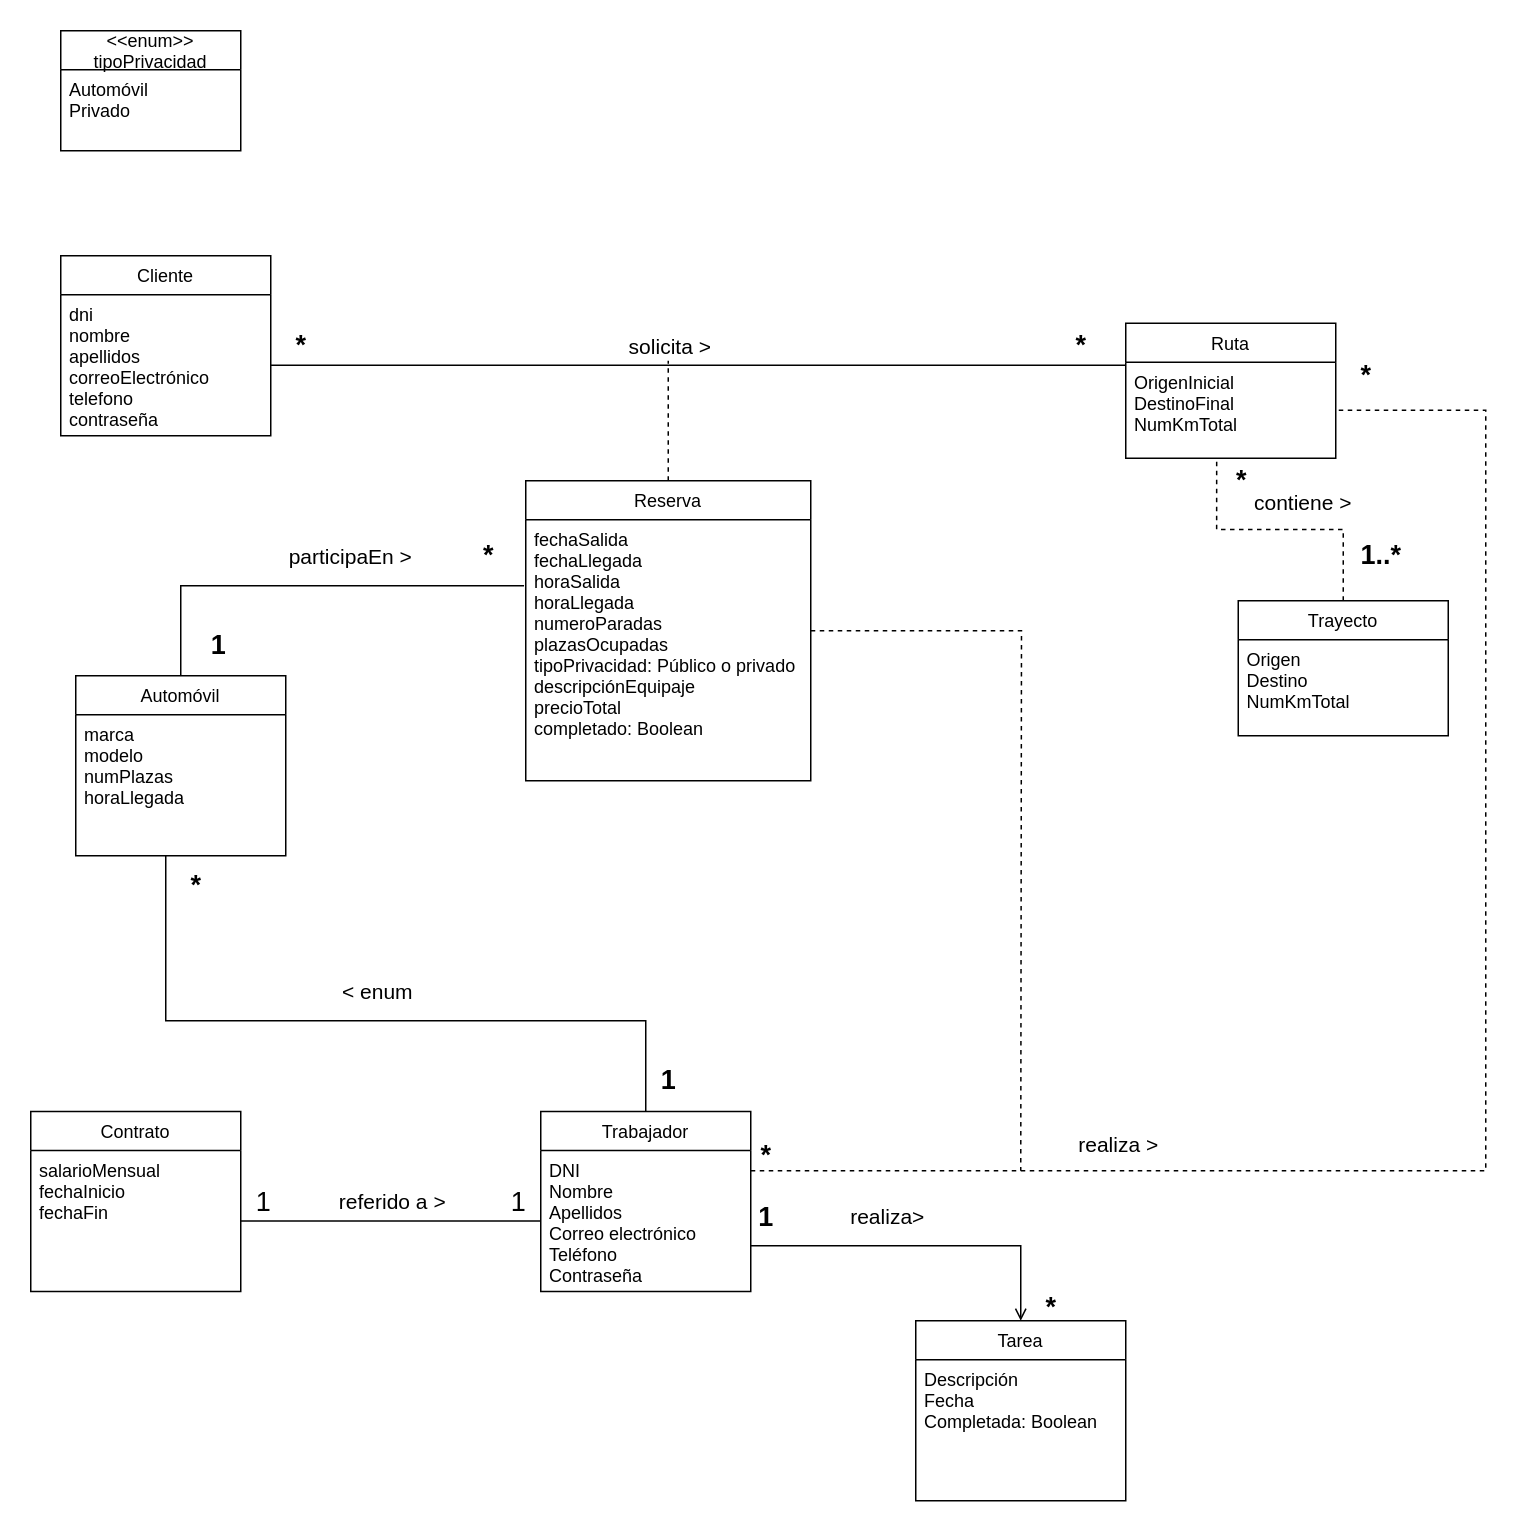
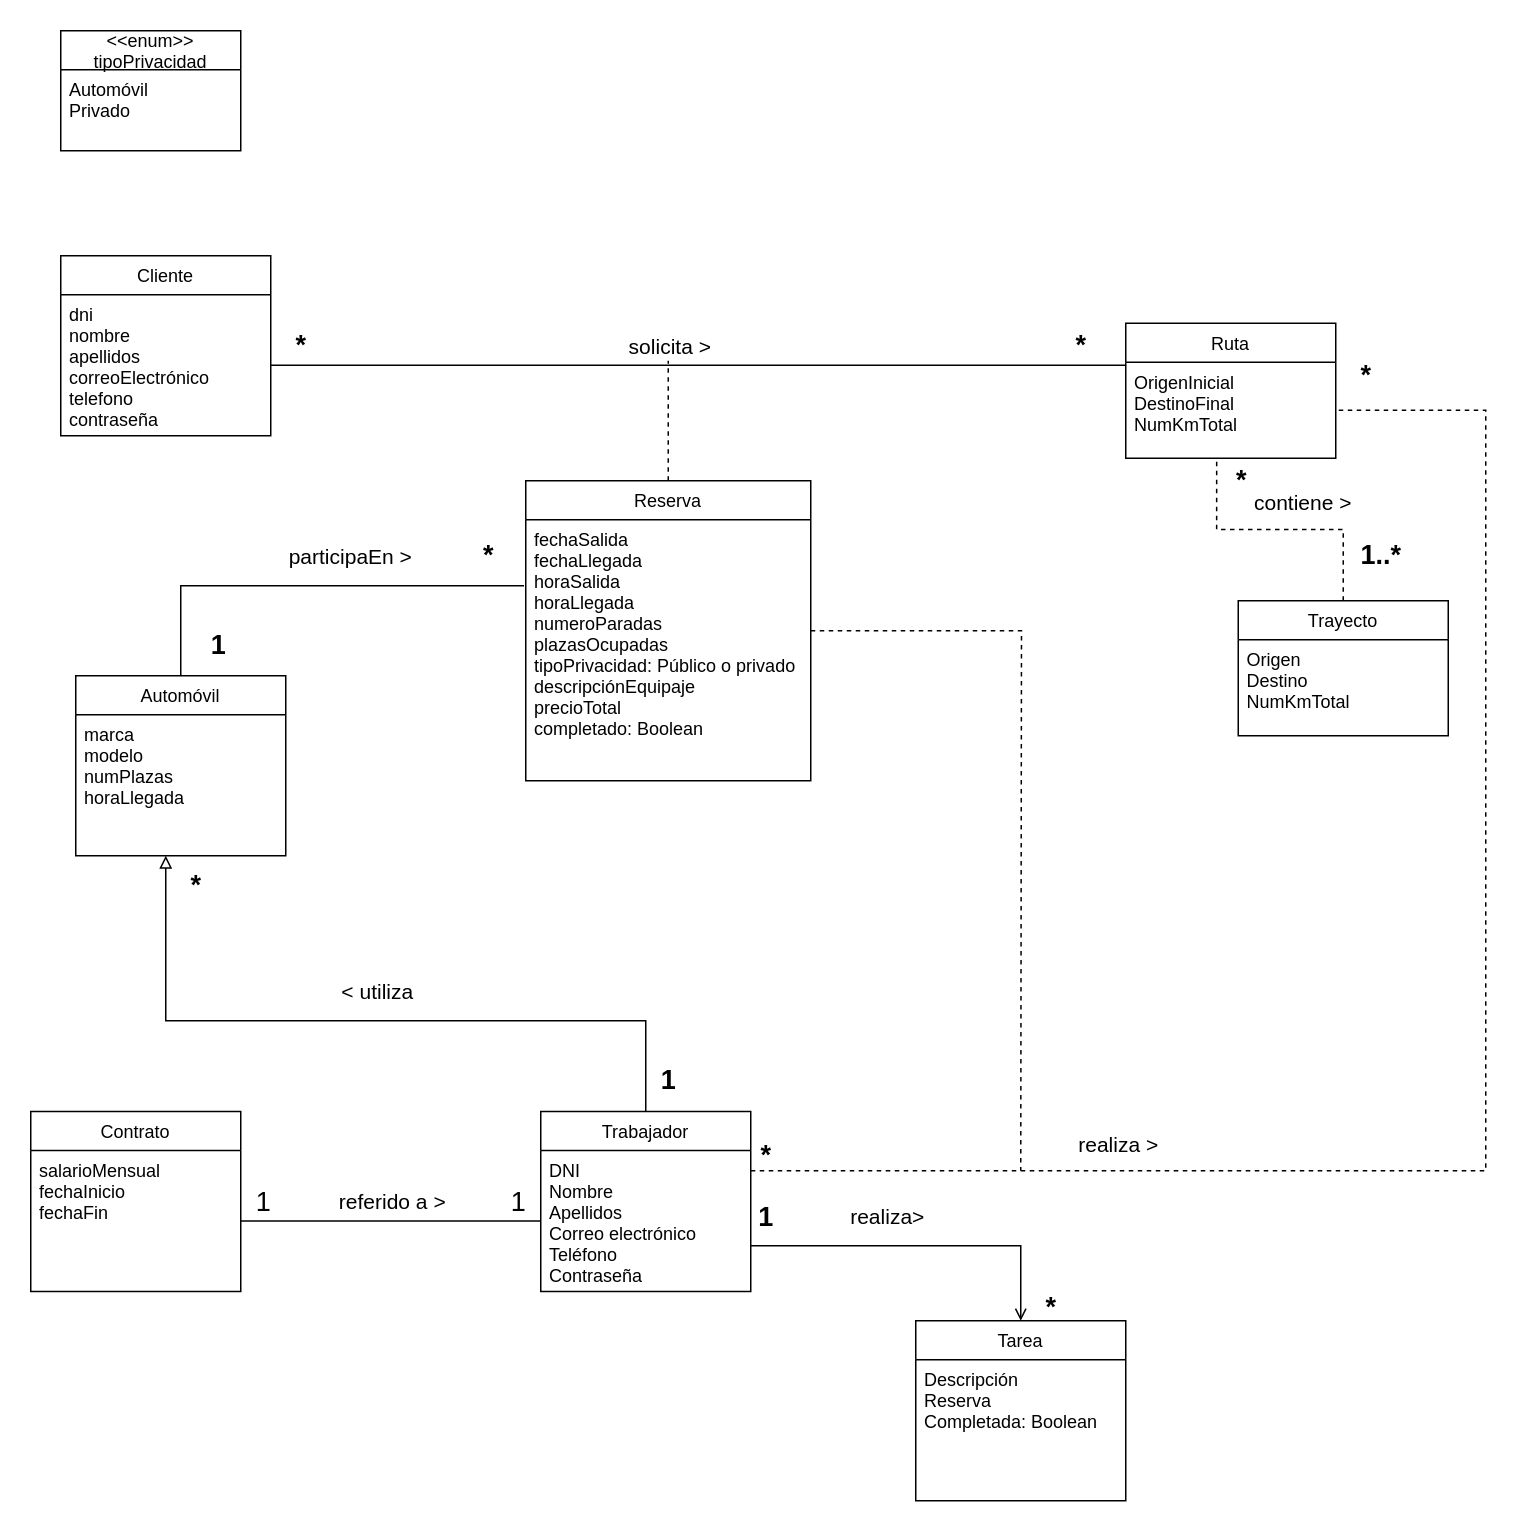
(166, 863) -> (166, 869)
(378, 992) -> (378, 992)
(975, 1380) -> (975, 1380)
